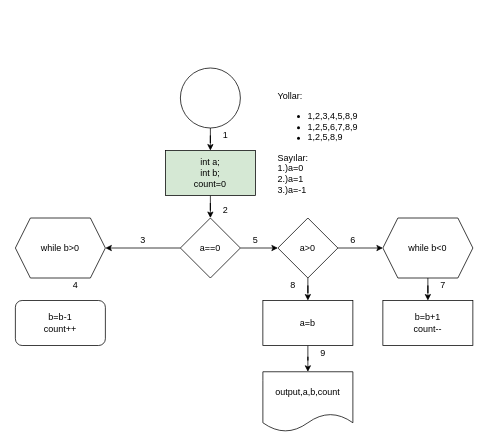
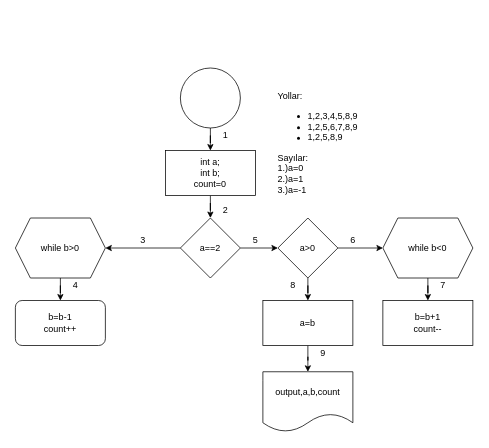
(210, 173) -> (210, 173)
(210, 248) -> (210, 248)
none -> (60, 292)
